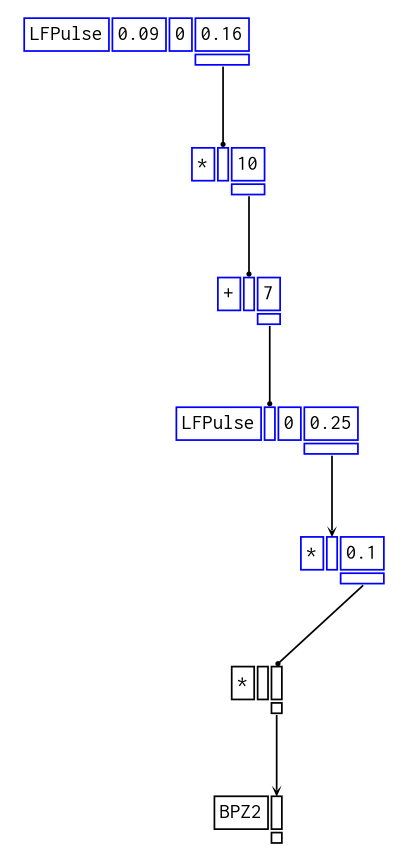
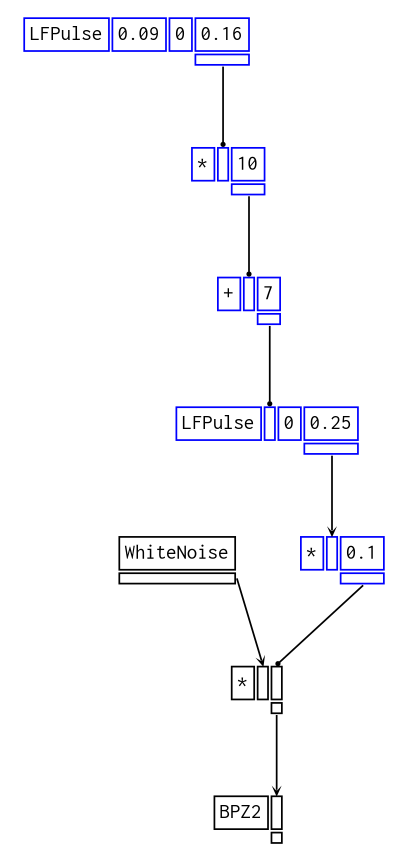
none -> (176, 559)
